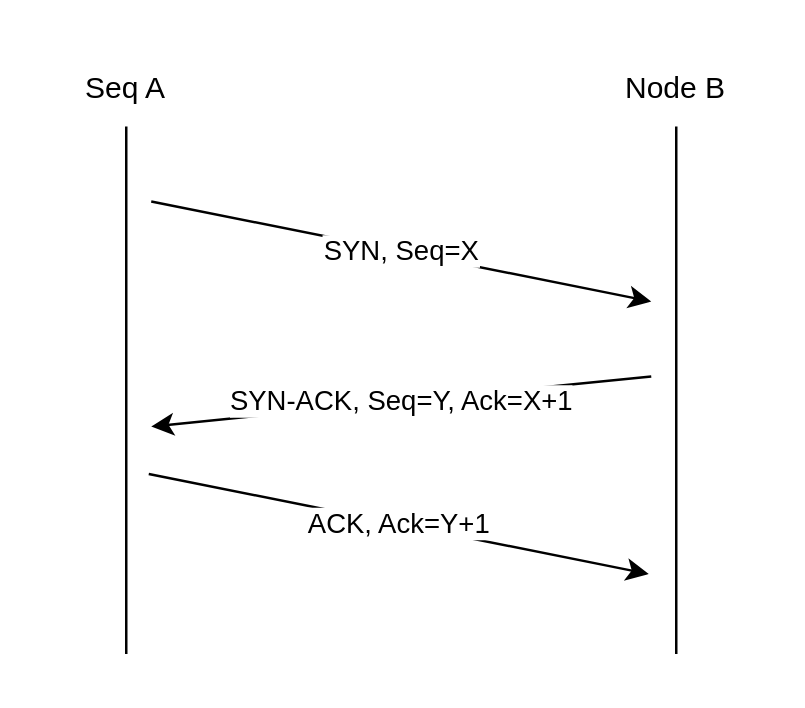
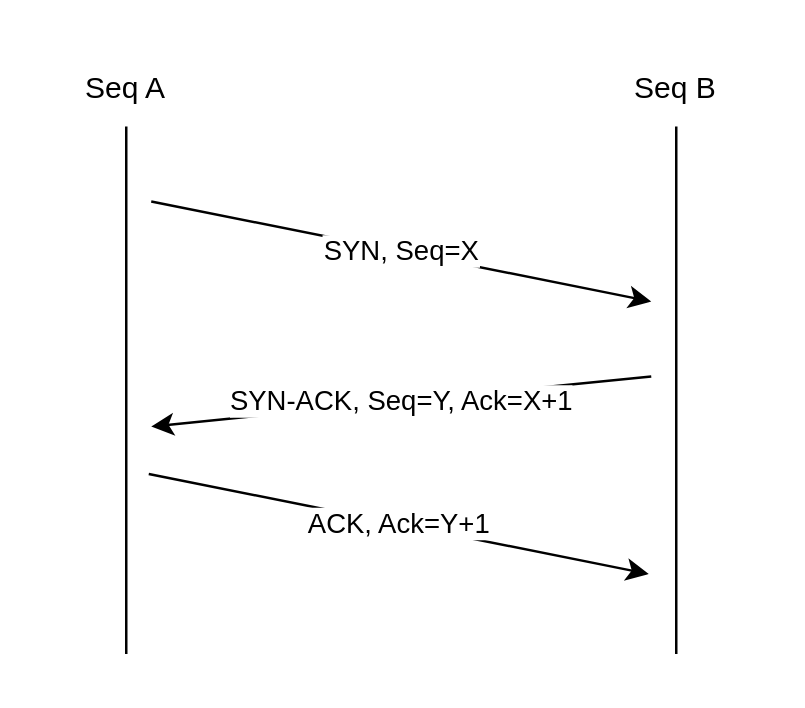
(676, 89) -> (676, 89)
